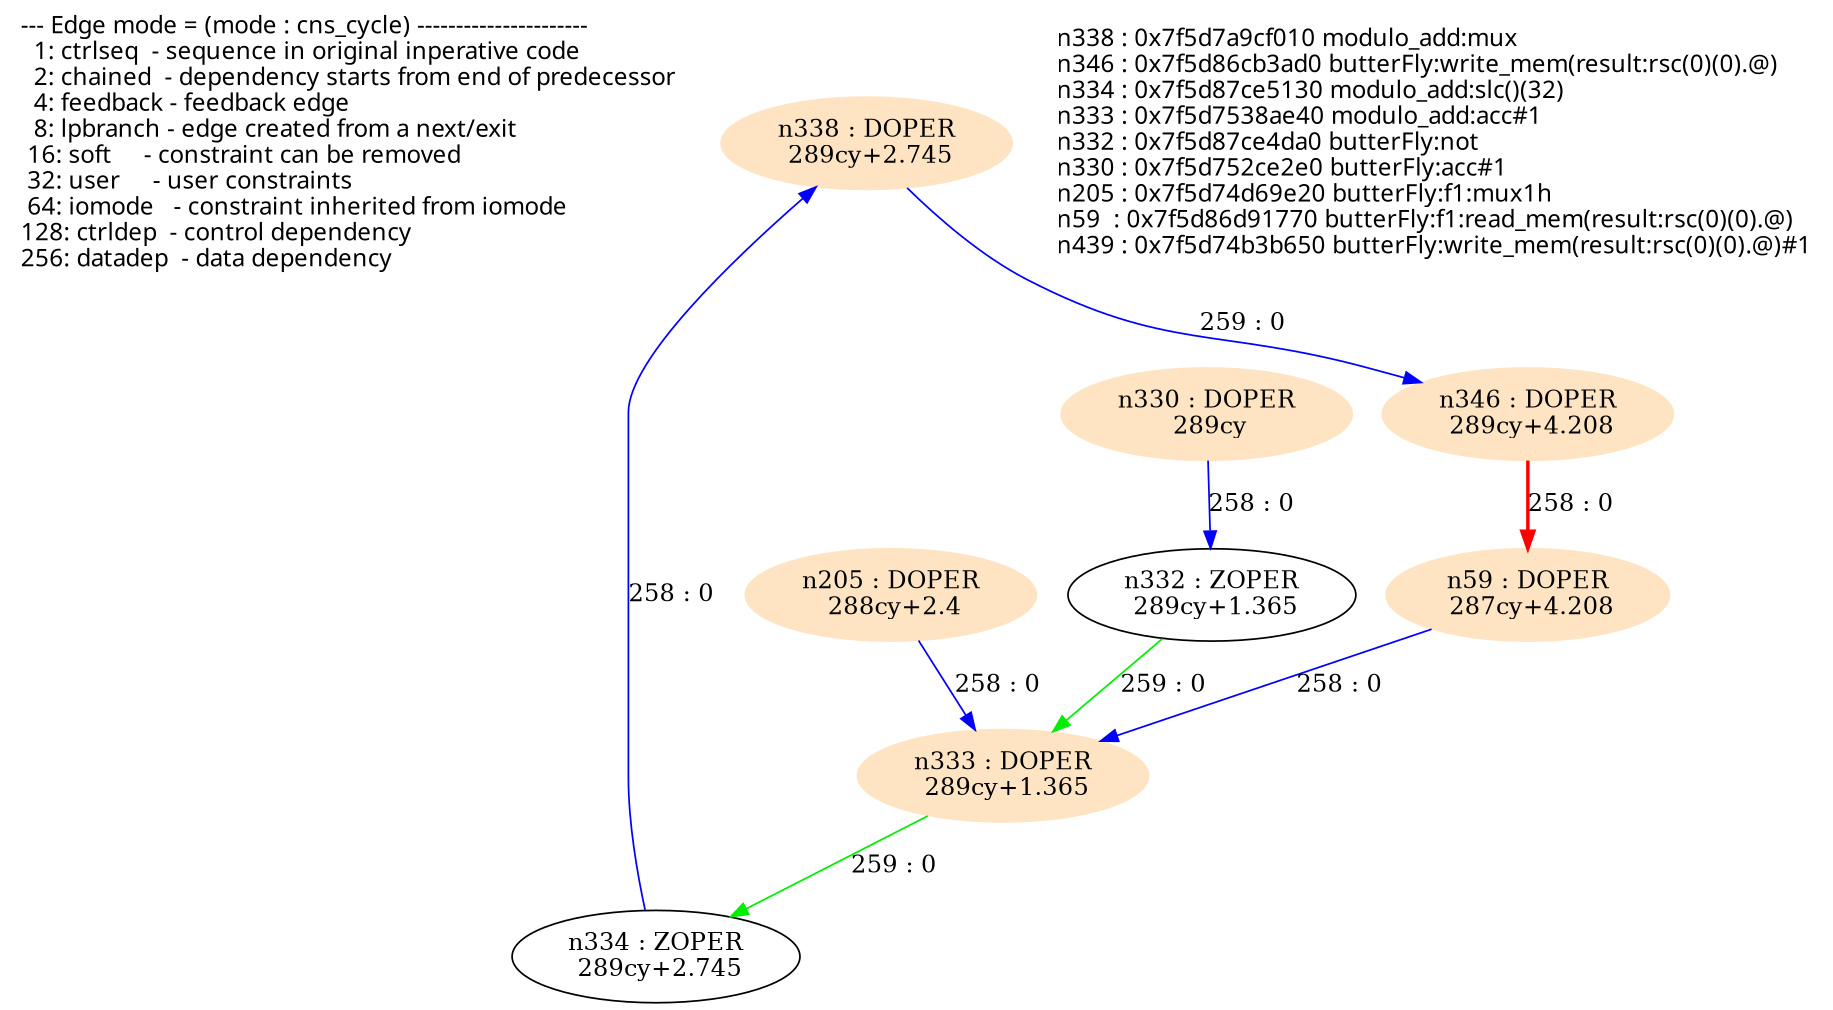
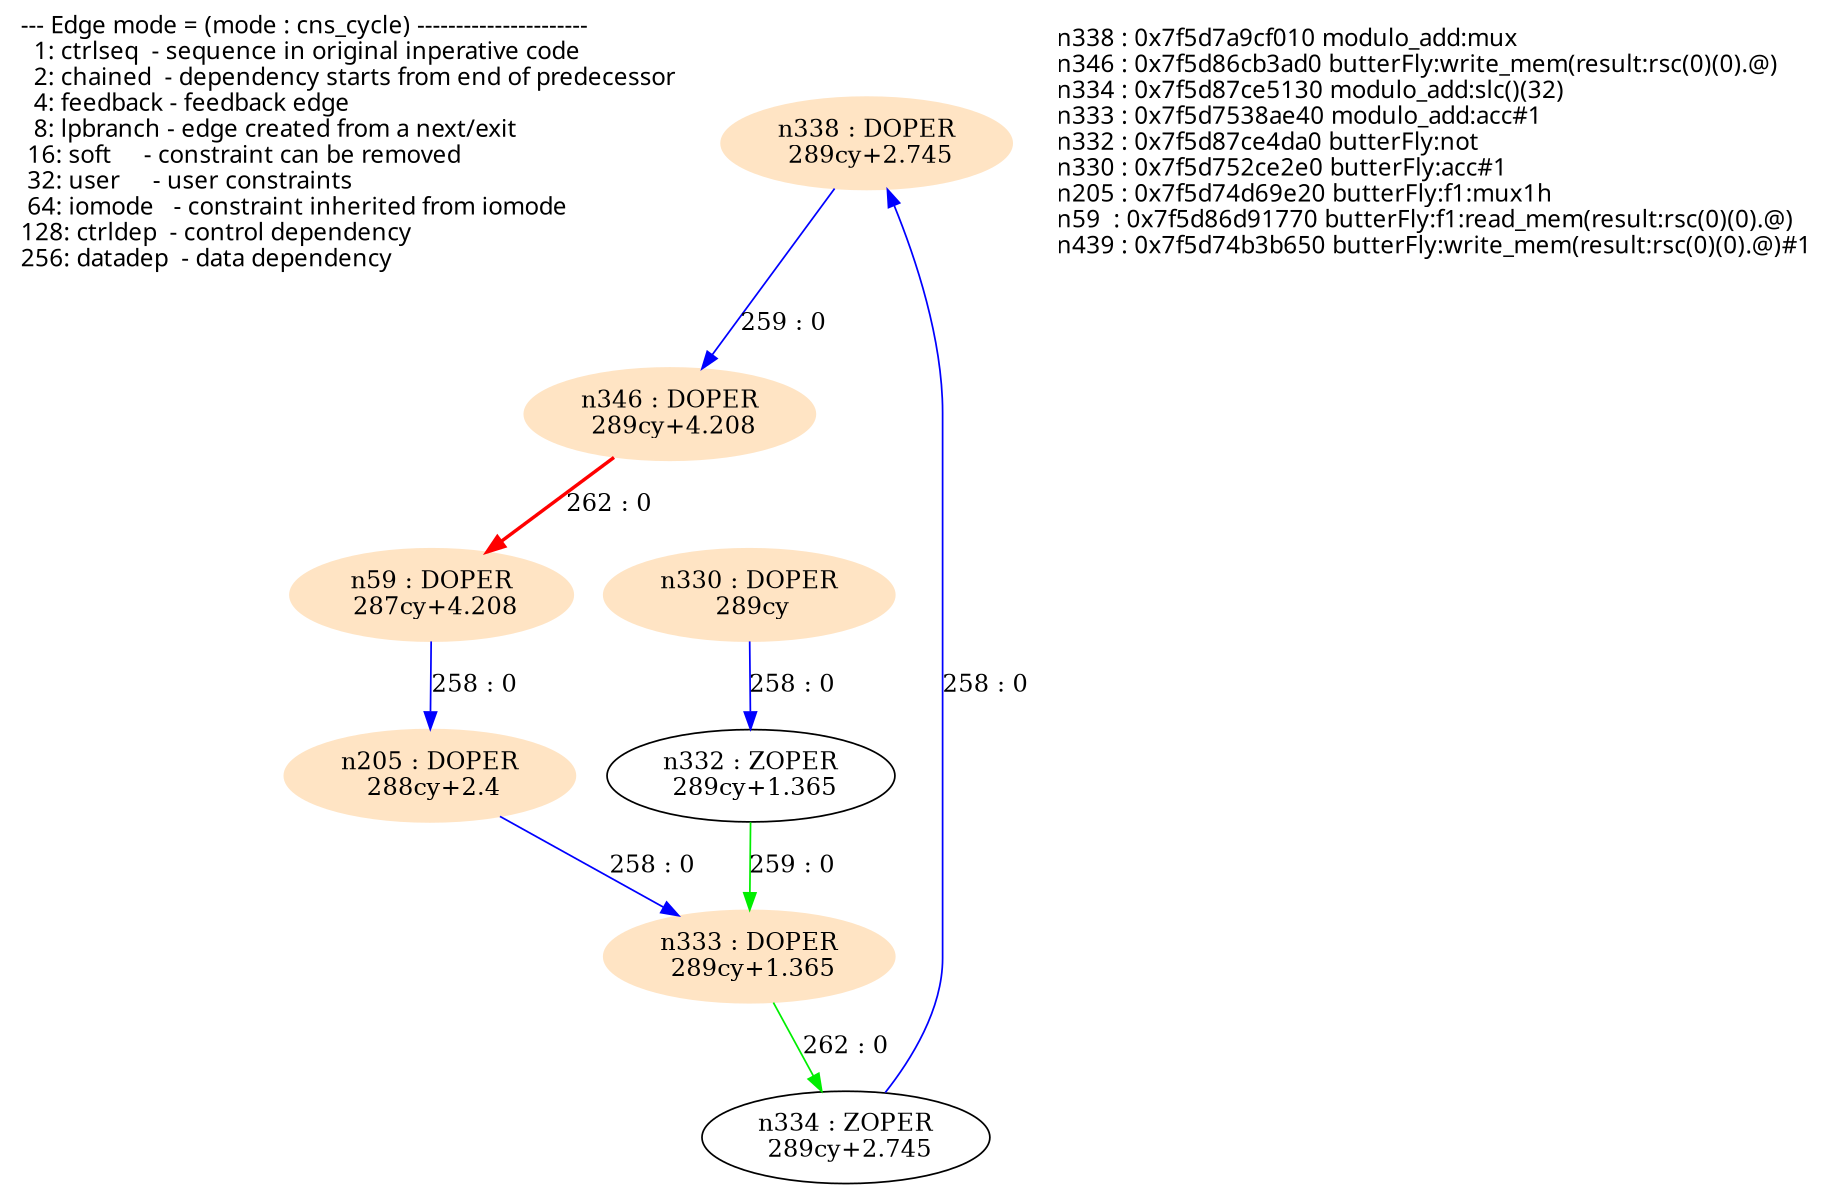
(1571, 505) -> (609, 505)
(1274, 682) -> (431, 676)
(894, 866) -> (846, 1047)
